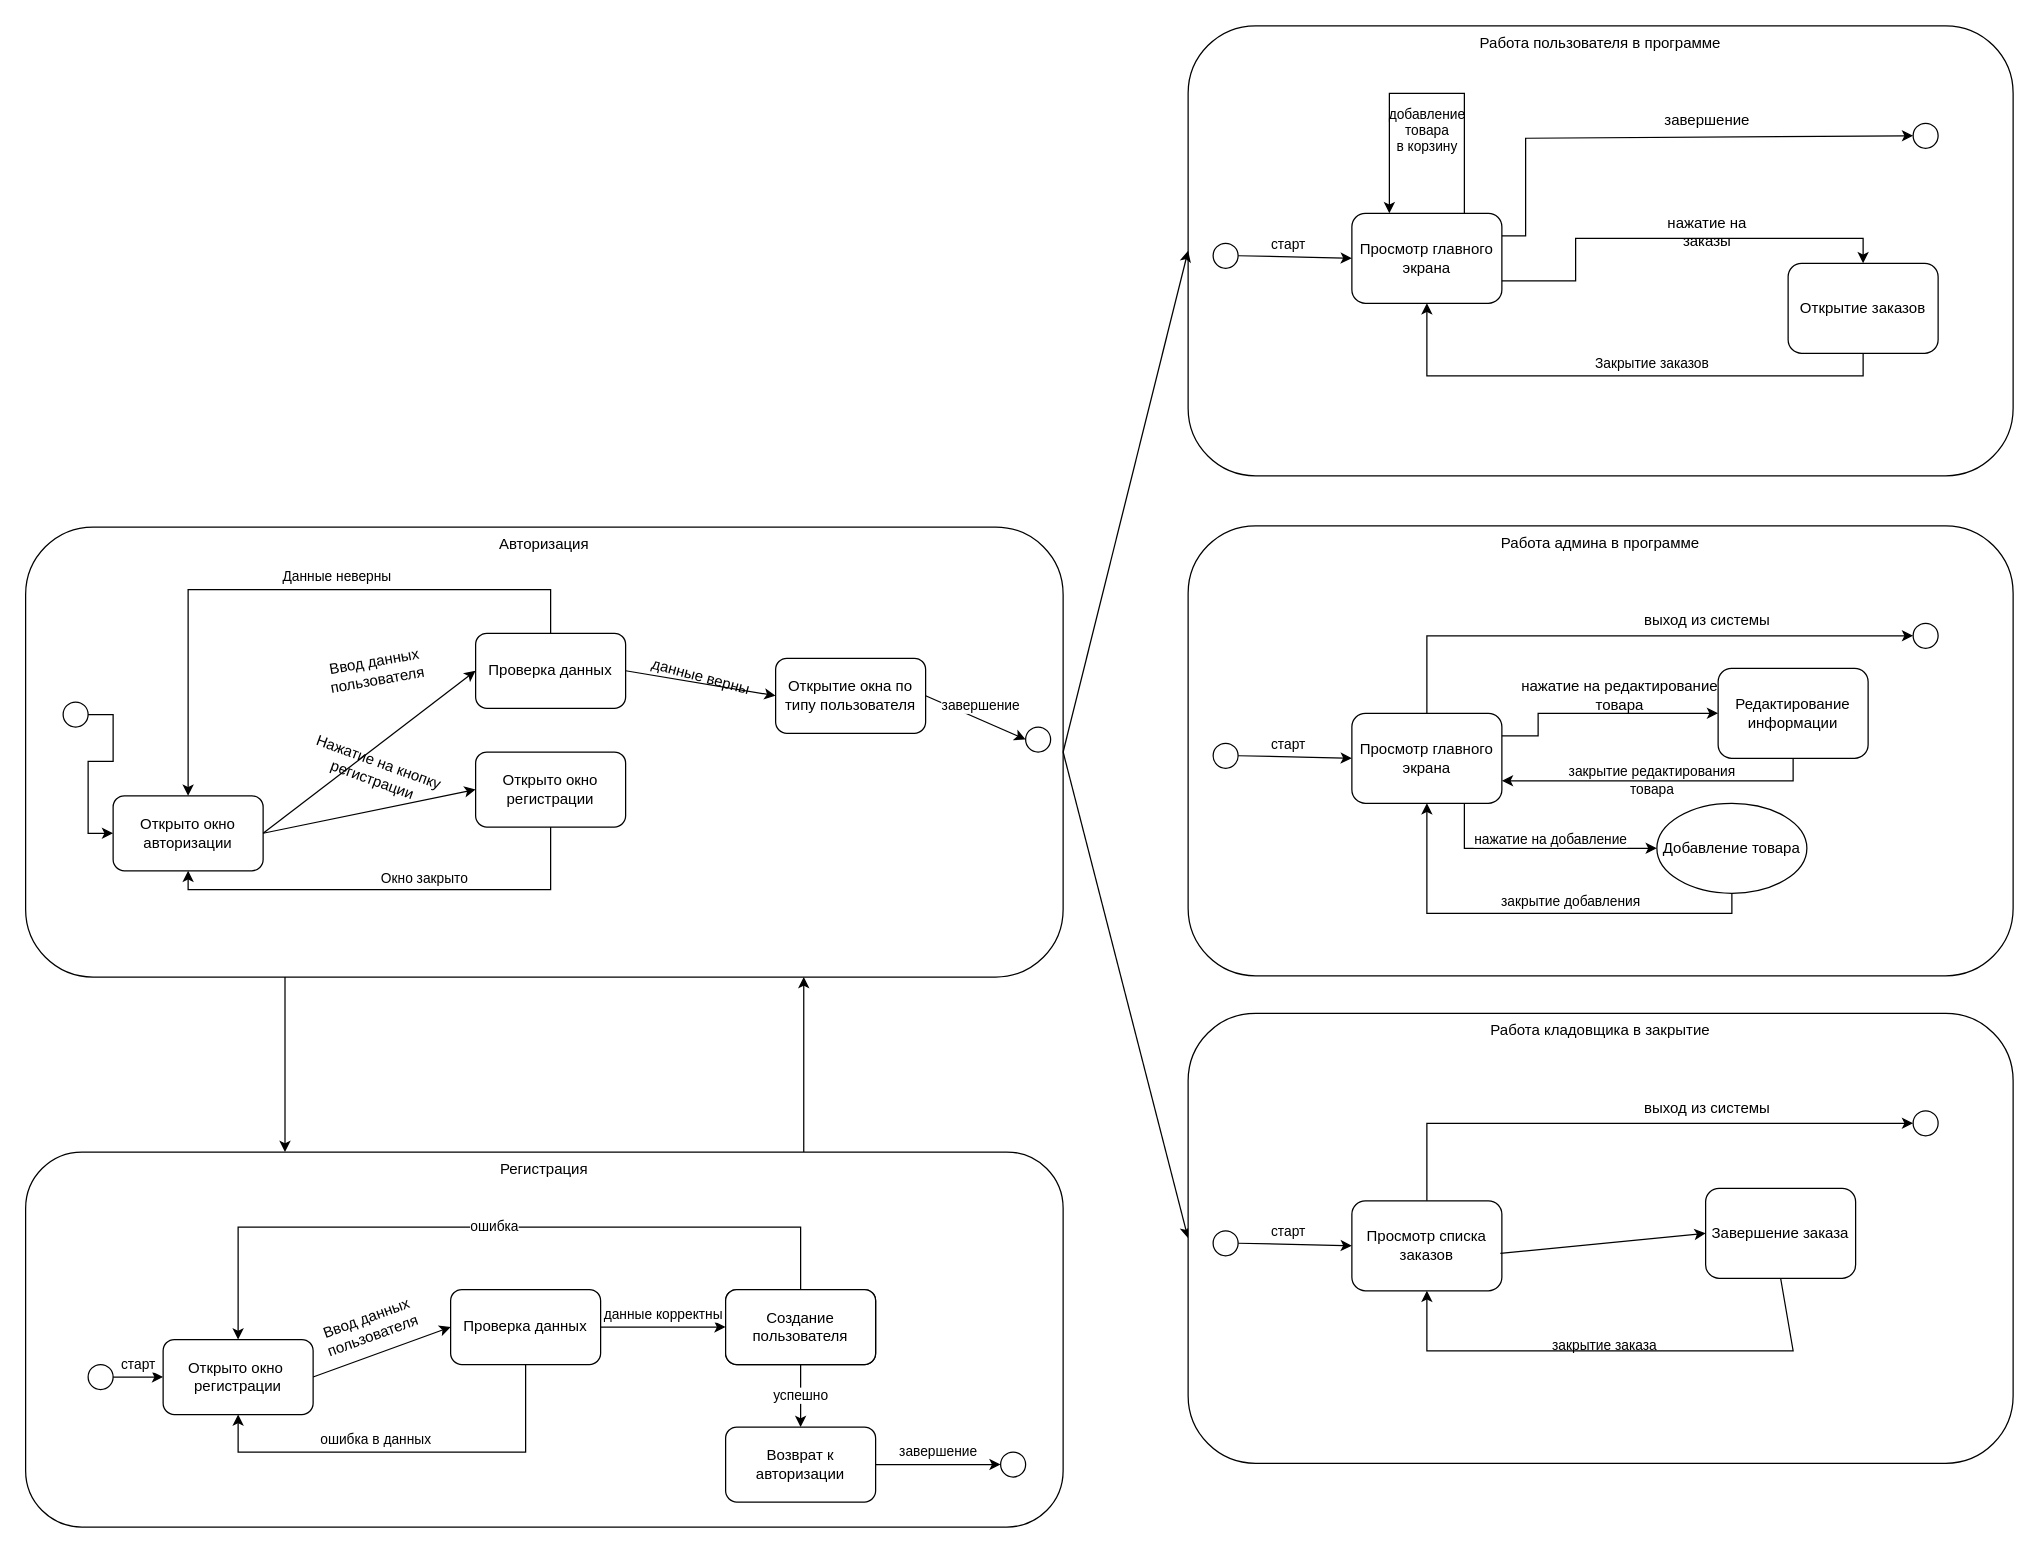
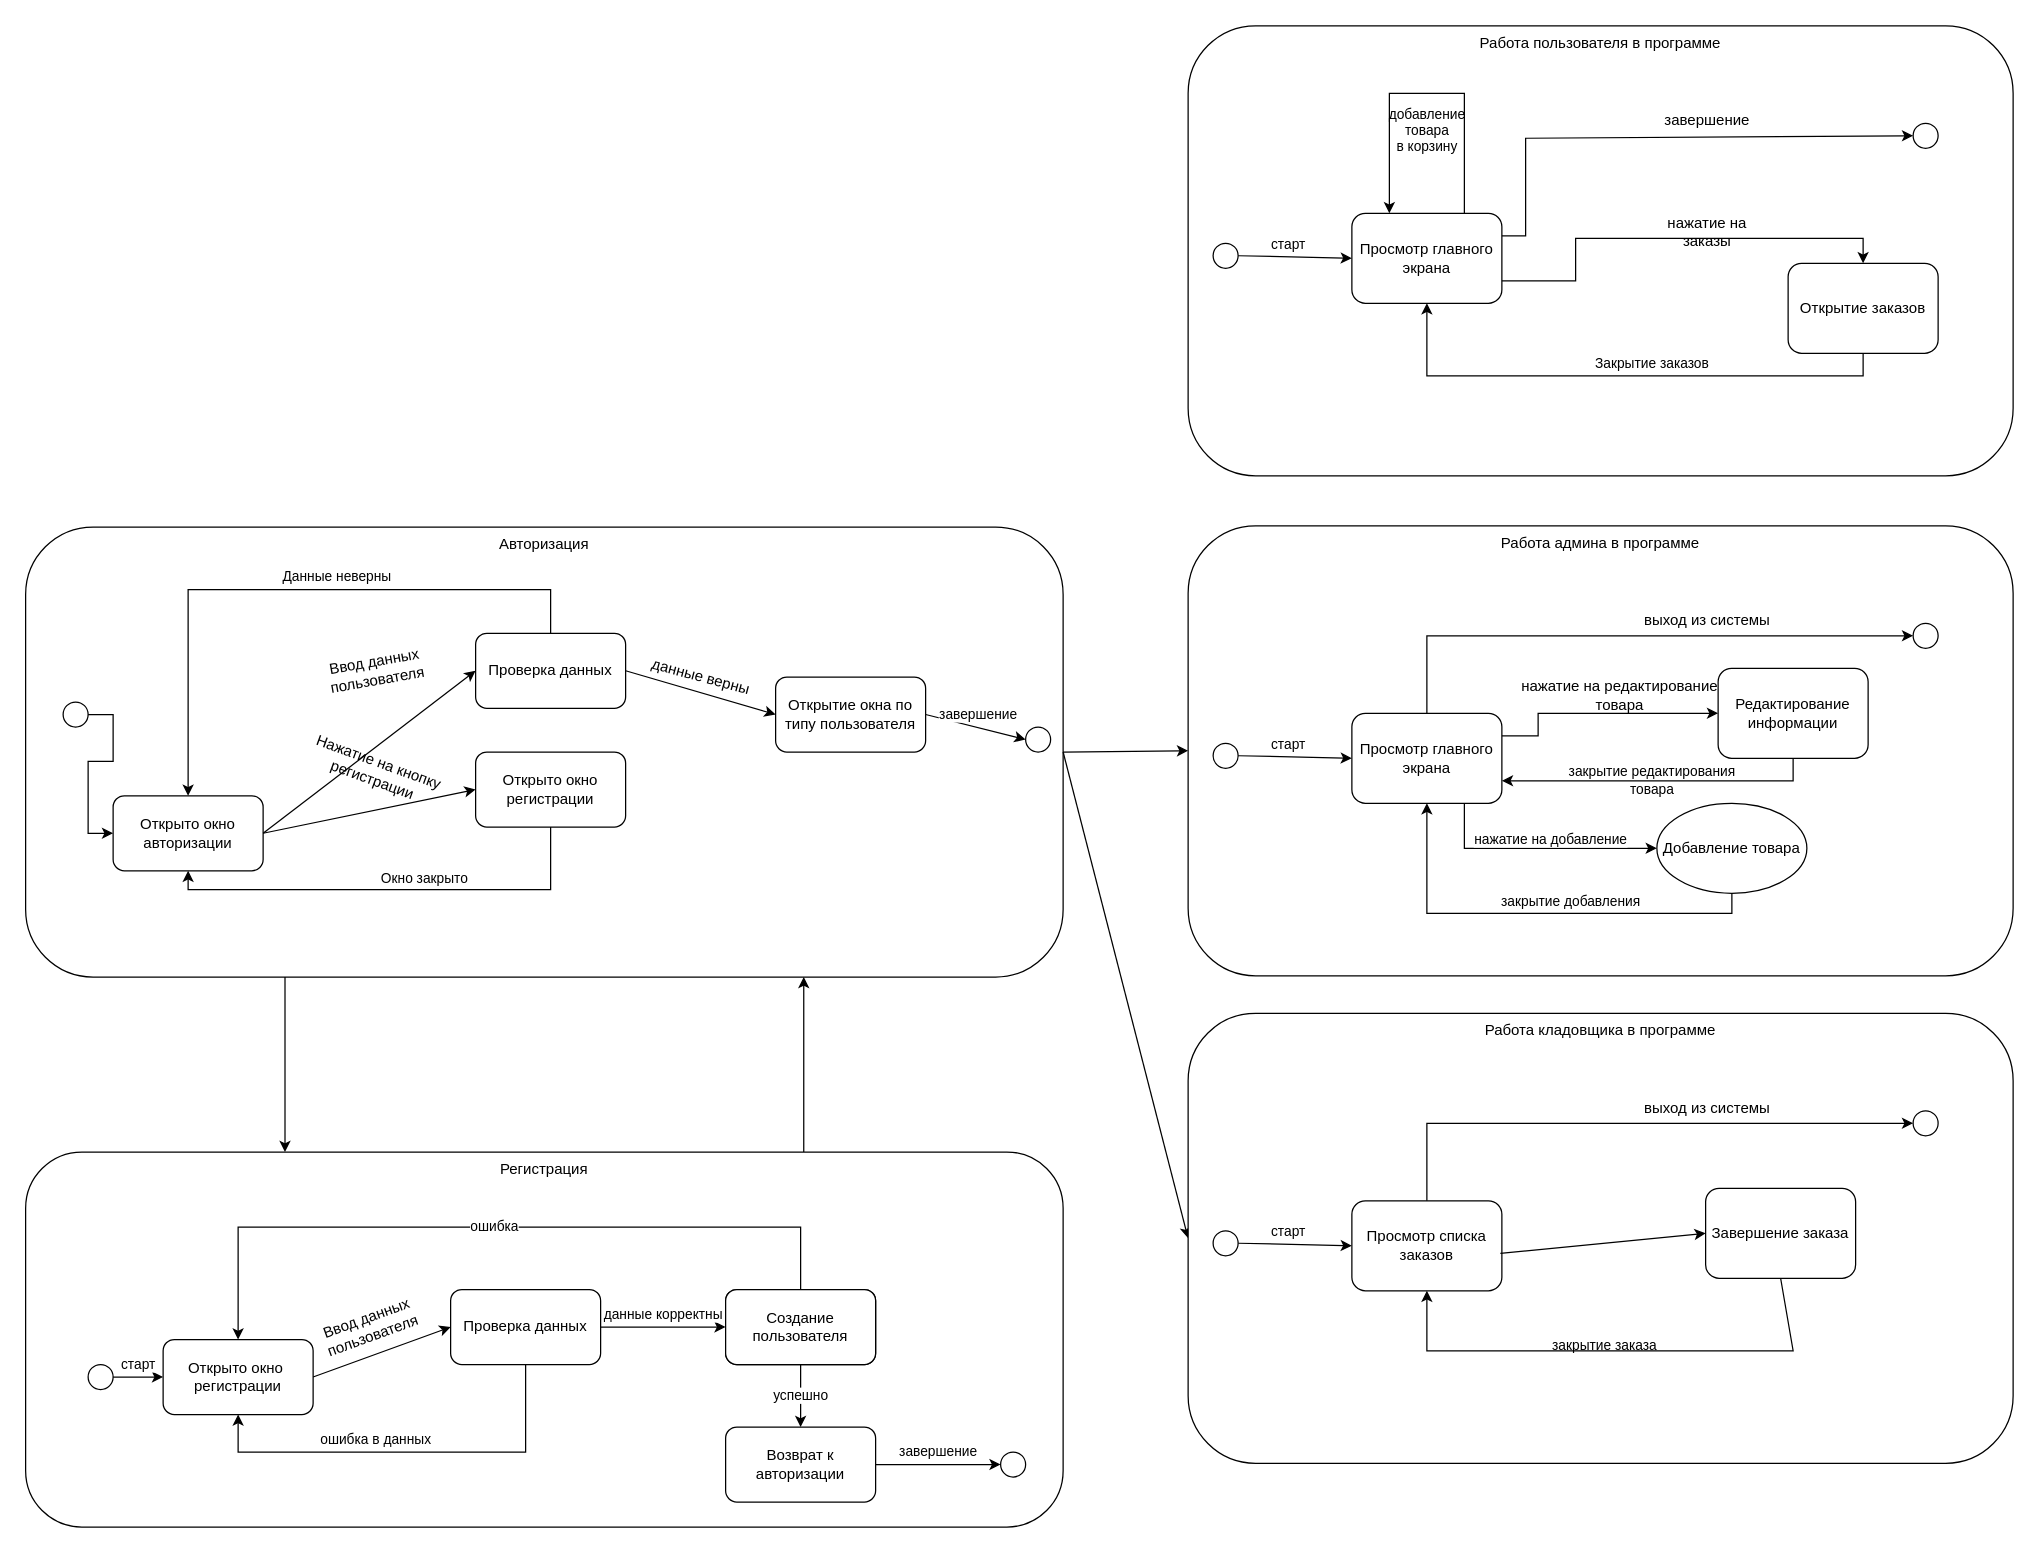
(1125, 504) -> none
(851, 696) -> (851, 714)
none -> (1123, 751)
(1601, 1031) -> (1601, 1031)
